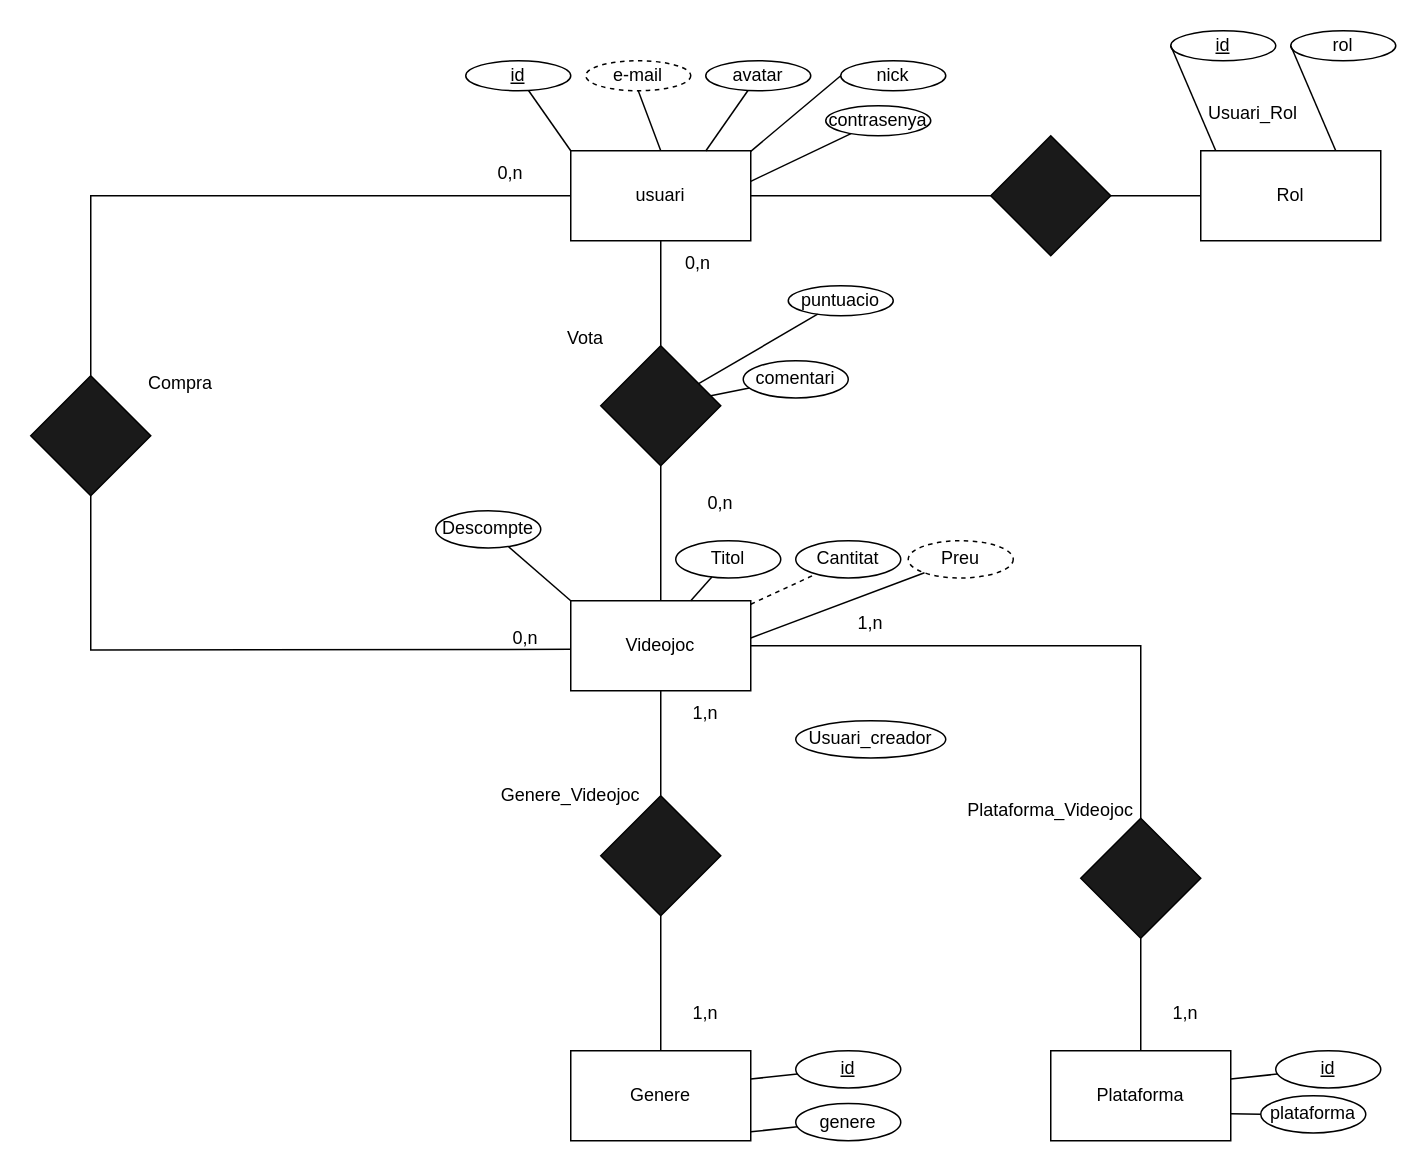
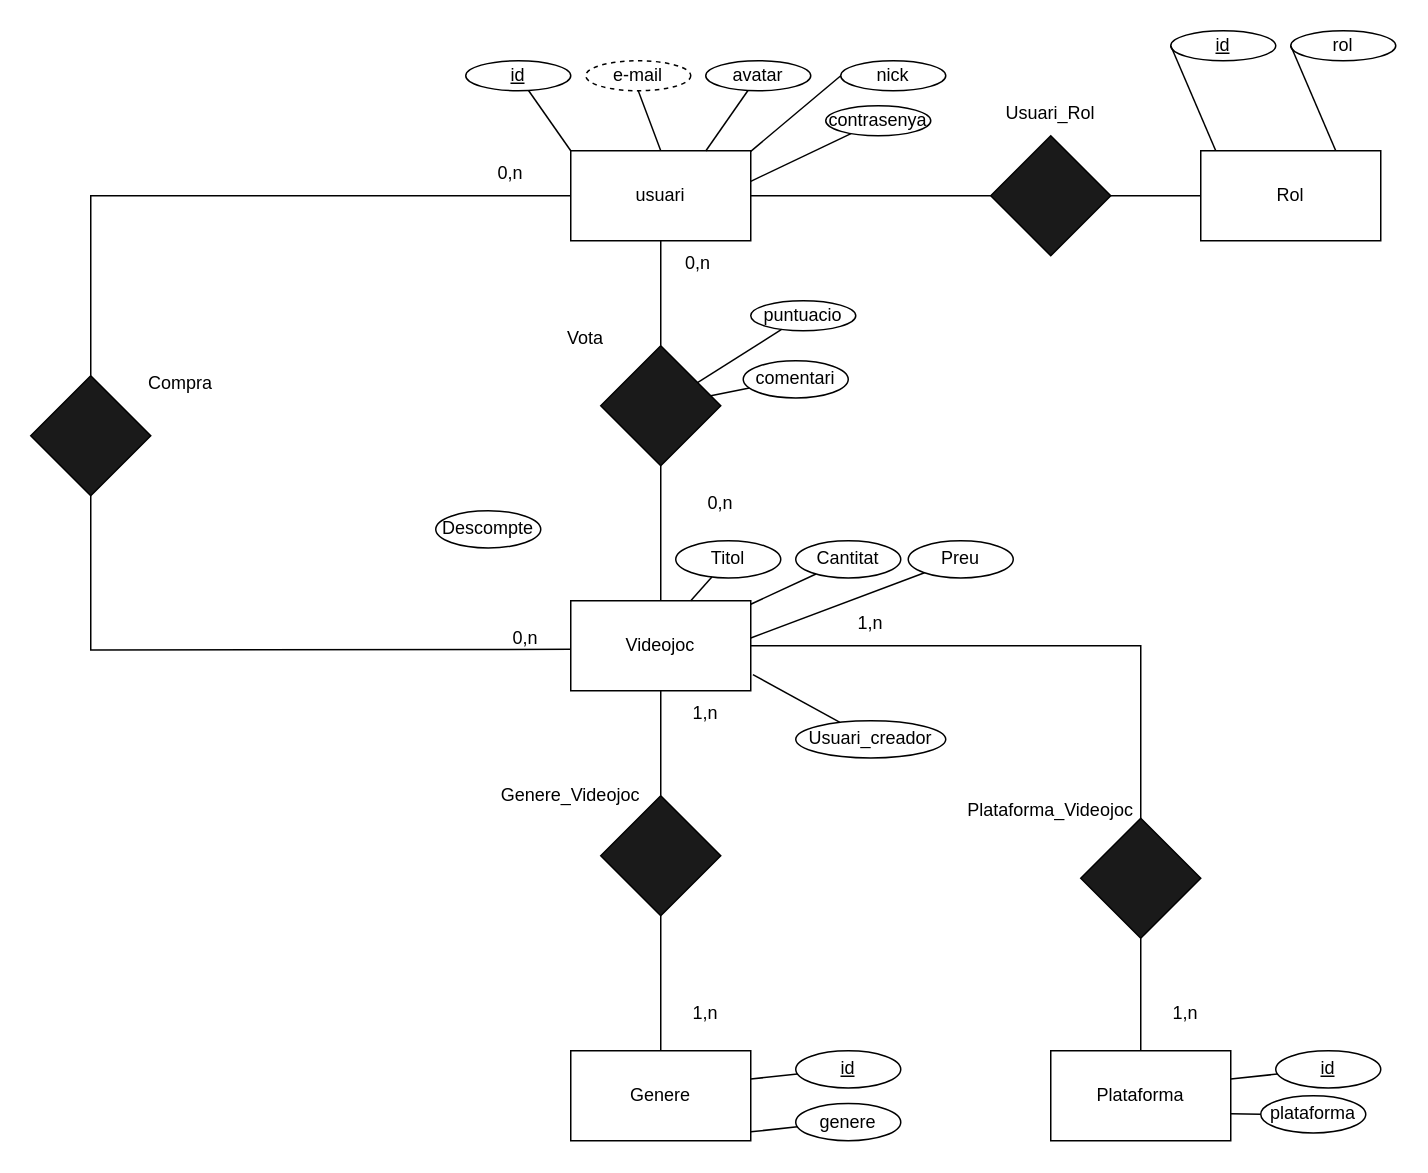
(1253, 113) -> (1051, 113)
(841, 301) -> (803, 316)
(961, 559) -> (961, 559)
(540, 574) -> none
(784, 589) -> (784, 589)
none -> (796, 698)
